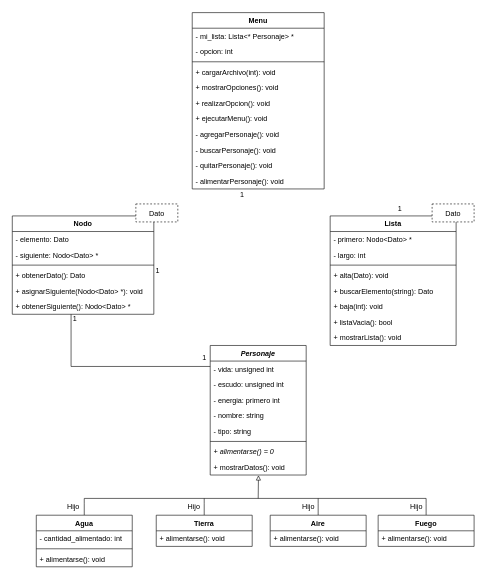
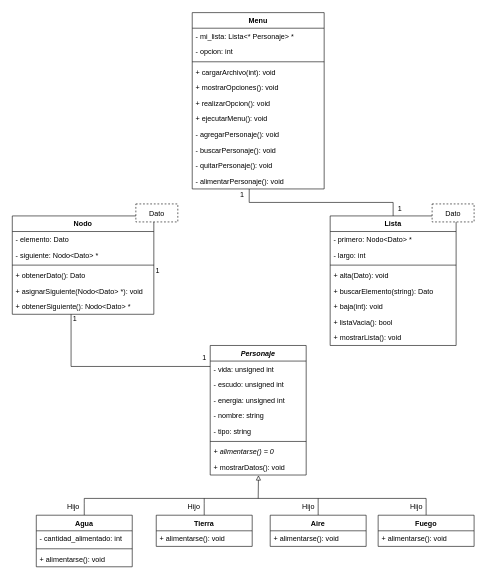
none -> (322, 202)
(251, 400) -> (253, 400)
